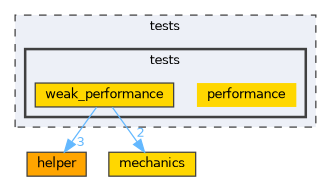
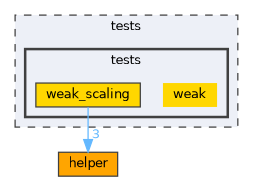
(104, 95) -> (88, 95)
(247, 95) -> (190, 95)
(152, 164) -> none
